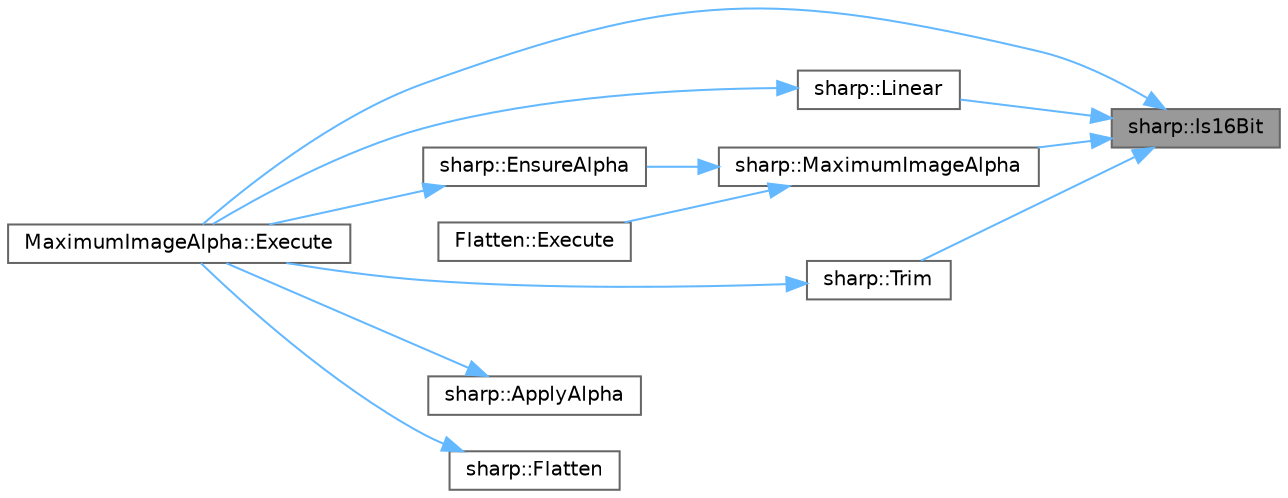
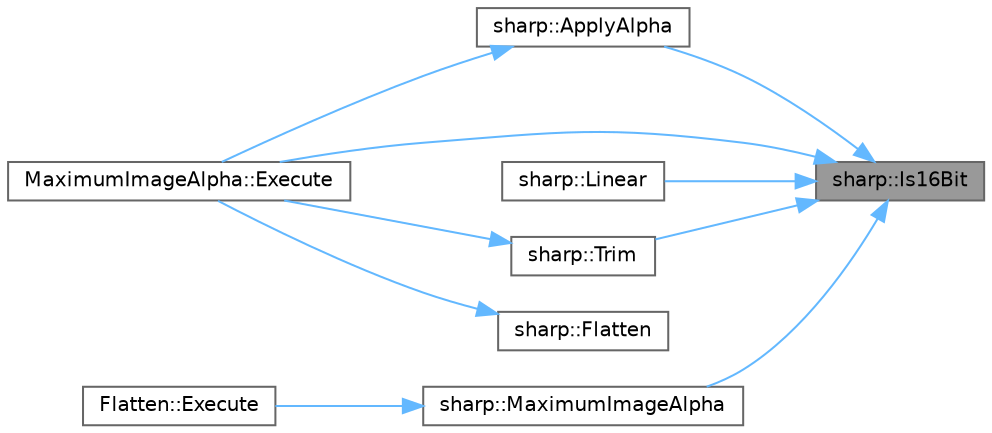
none -> (766, 88)
(484, 114) -> none
(535, 167) -> none
